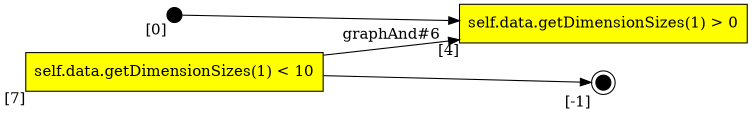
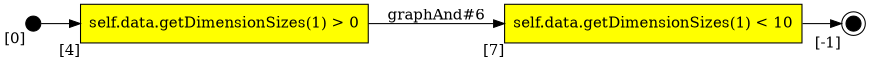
(386, 48) -> (431, 24)
